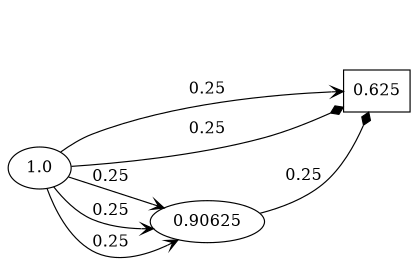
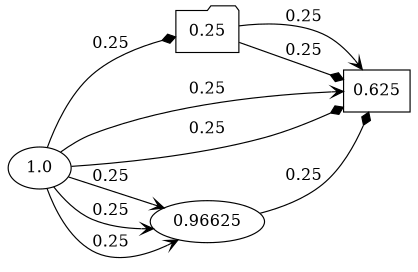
none -> (207, 32)
(207, 222) -> (207, 222)
